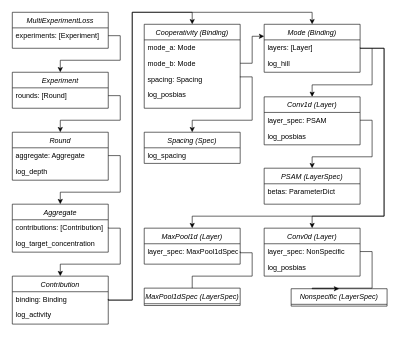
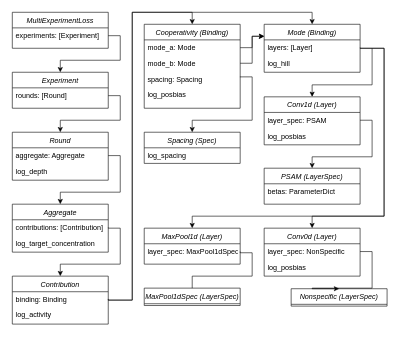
none -> (246, 48)
